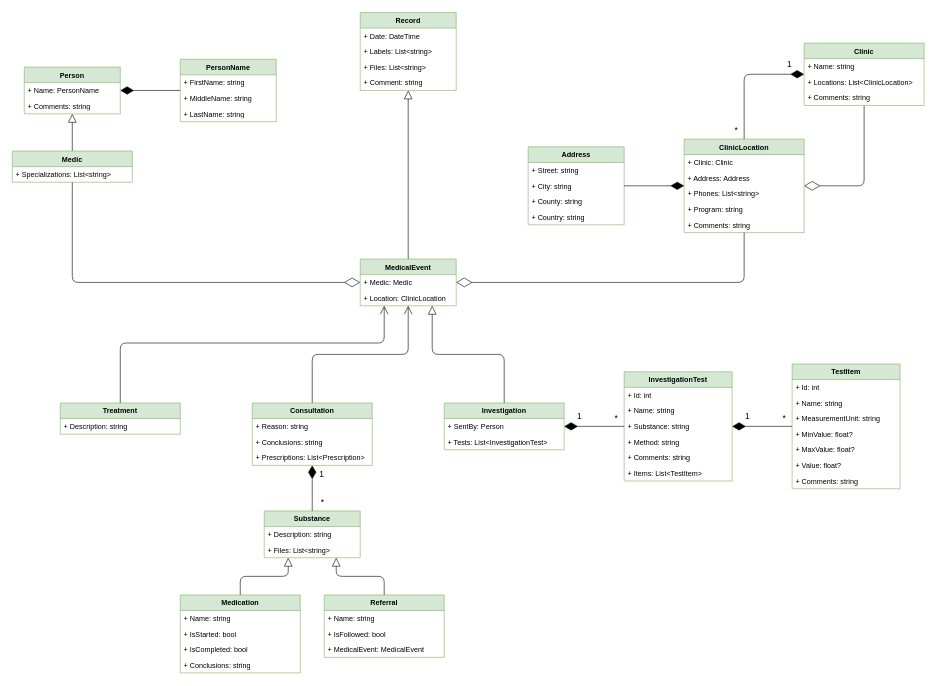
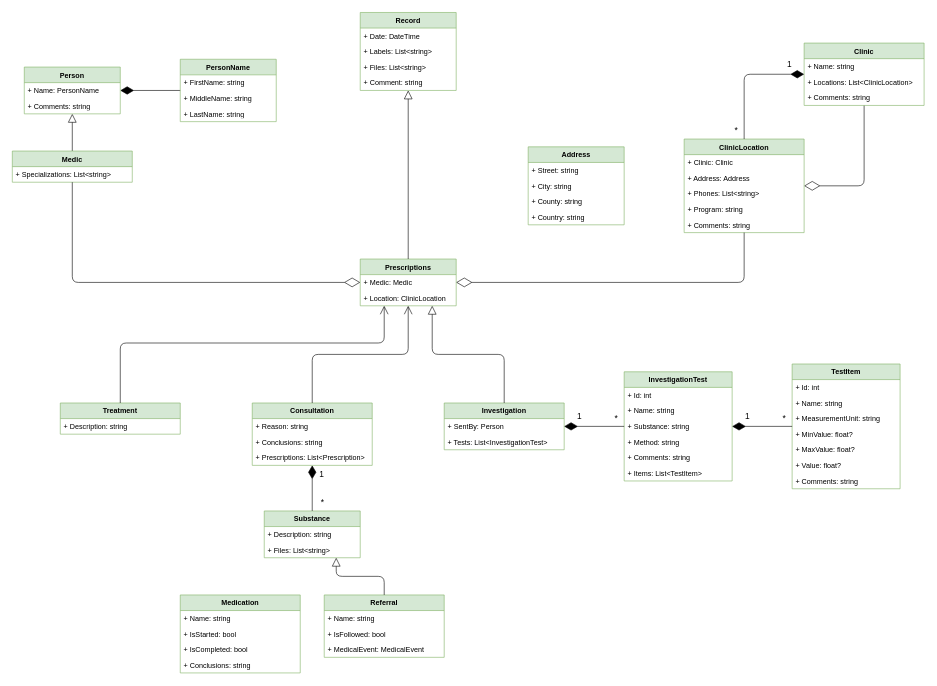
(670, 186) -> none
(408, 267) -> (408, 267)
(260, 576) -> none
